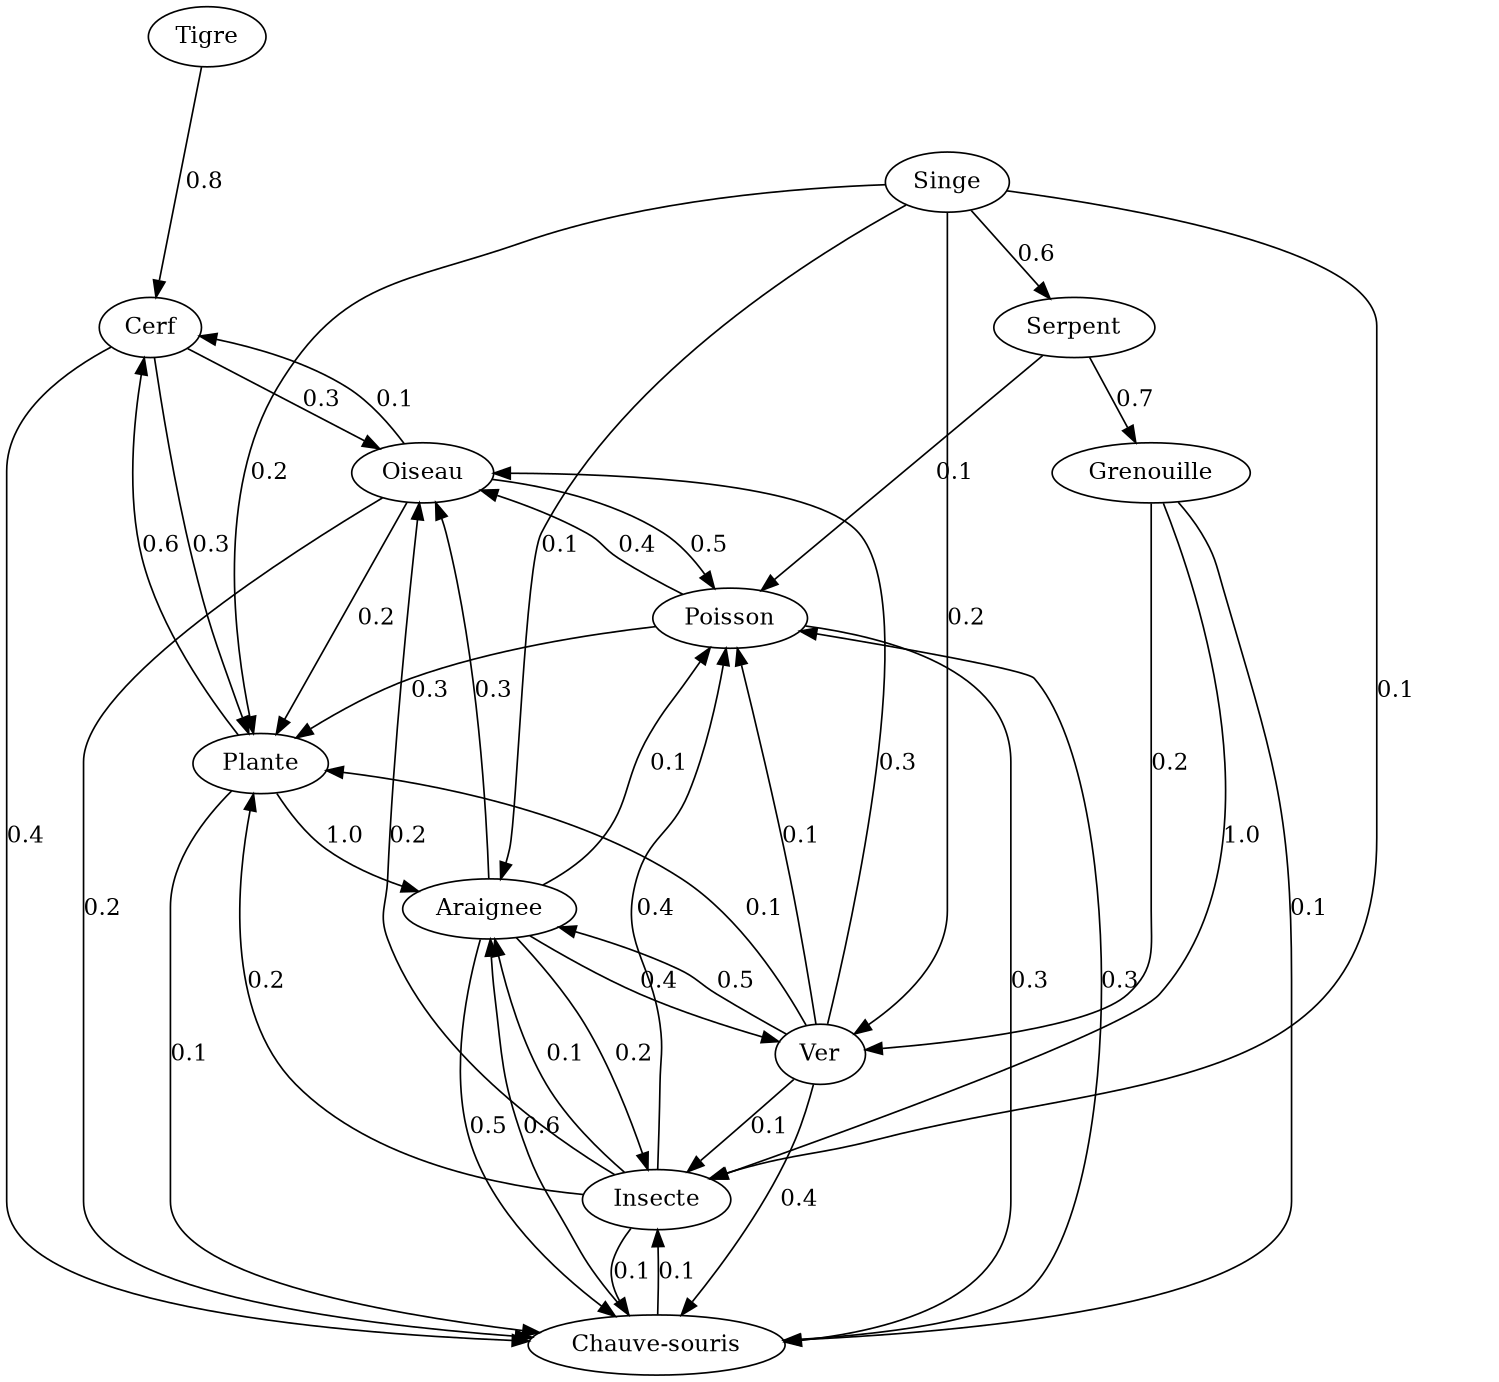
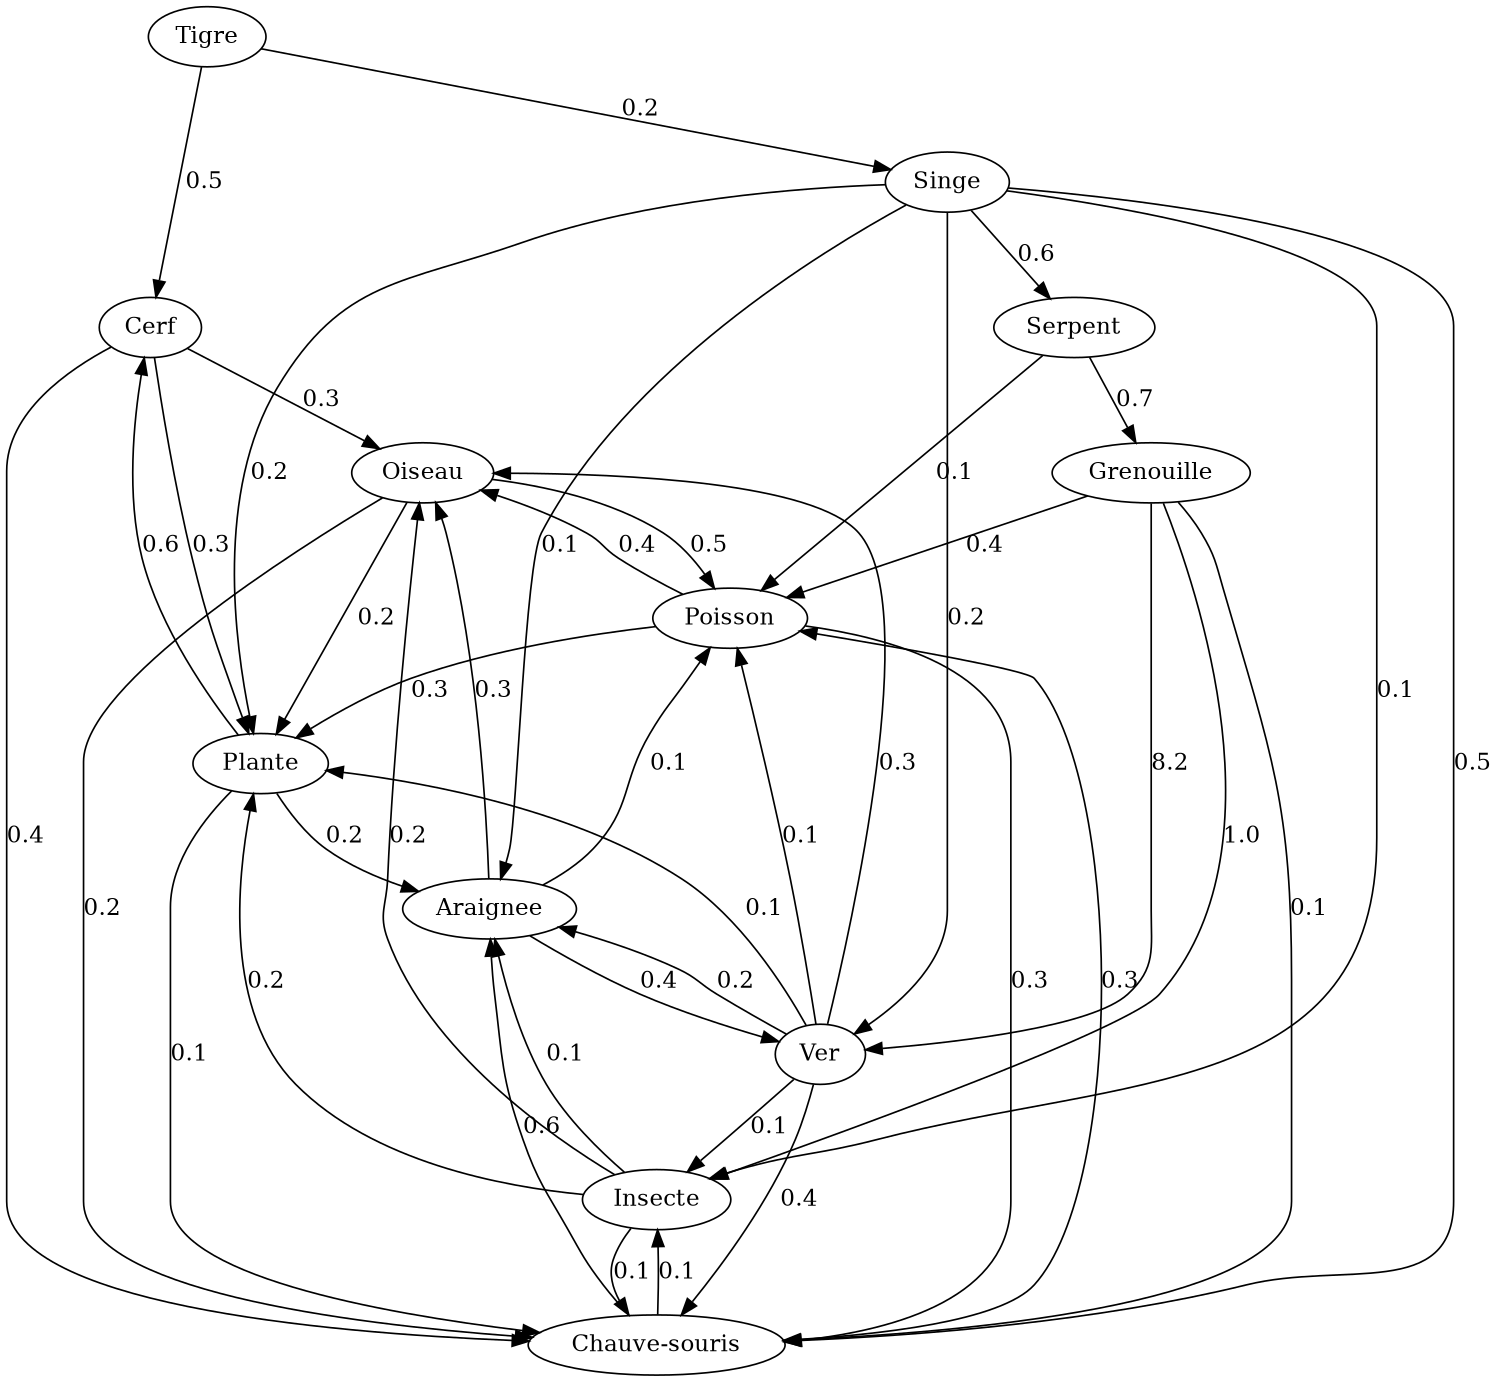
none -> (567, 108)
(205, 182) -> (205, 182)
(321, 373) -> none
(1170, 764) -> (1170, 764)
(345, 836) -> (345, 836)
(632, 909) -> (959, 539)
(736, 982) -> (736, 982)
(593, 1038) -> none
(472, 1146) -> (1454, 871)
